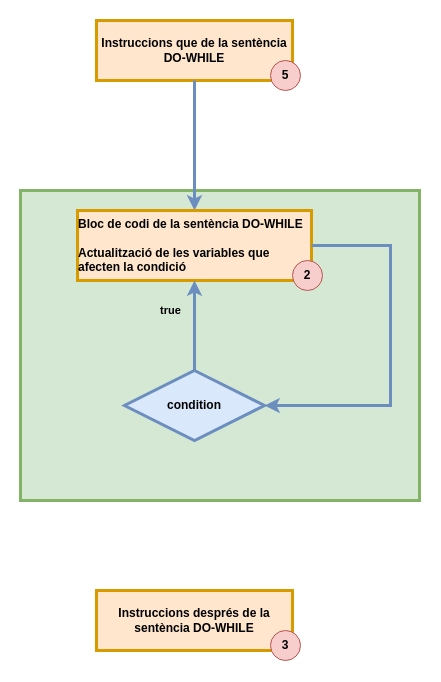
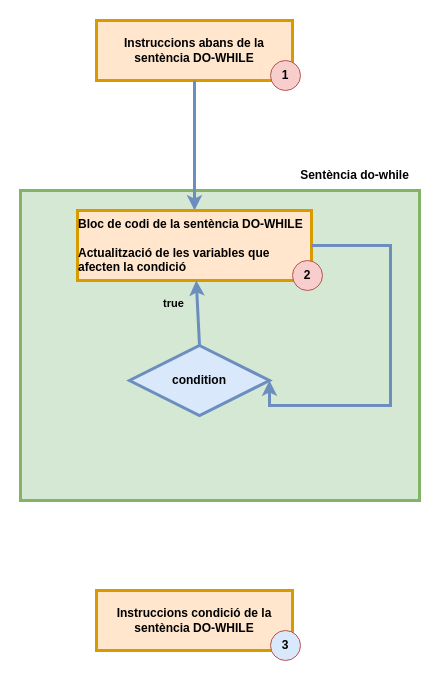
(195, 51) -> (195, 51)
(286, 76) -> (286, 76)
none -> (355, 176)
(195, 406) -> (200, 381)
(195, 621) -> (195, 621)
(286, 646) -> (286, 646)
